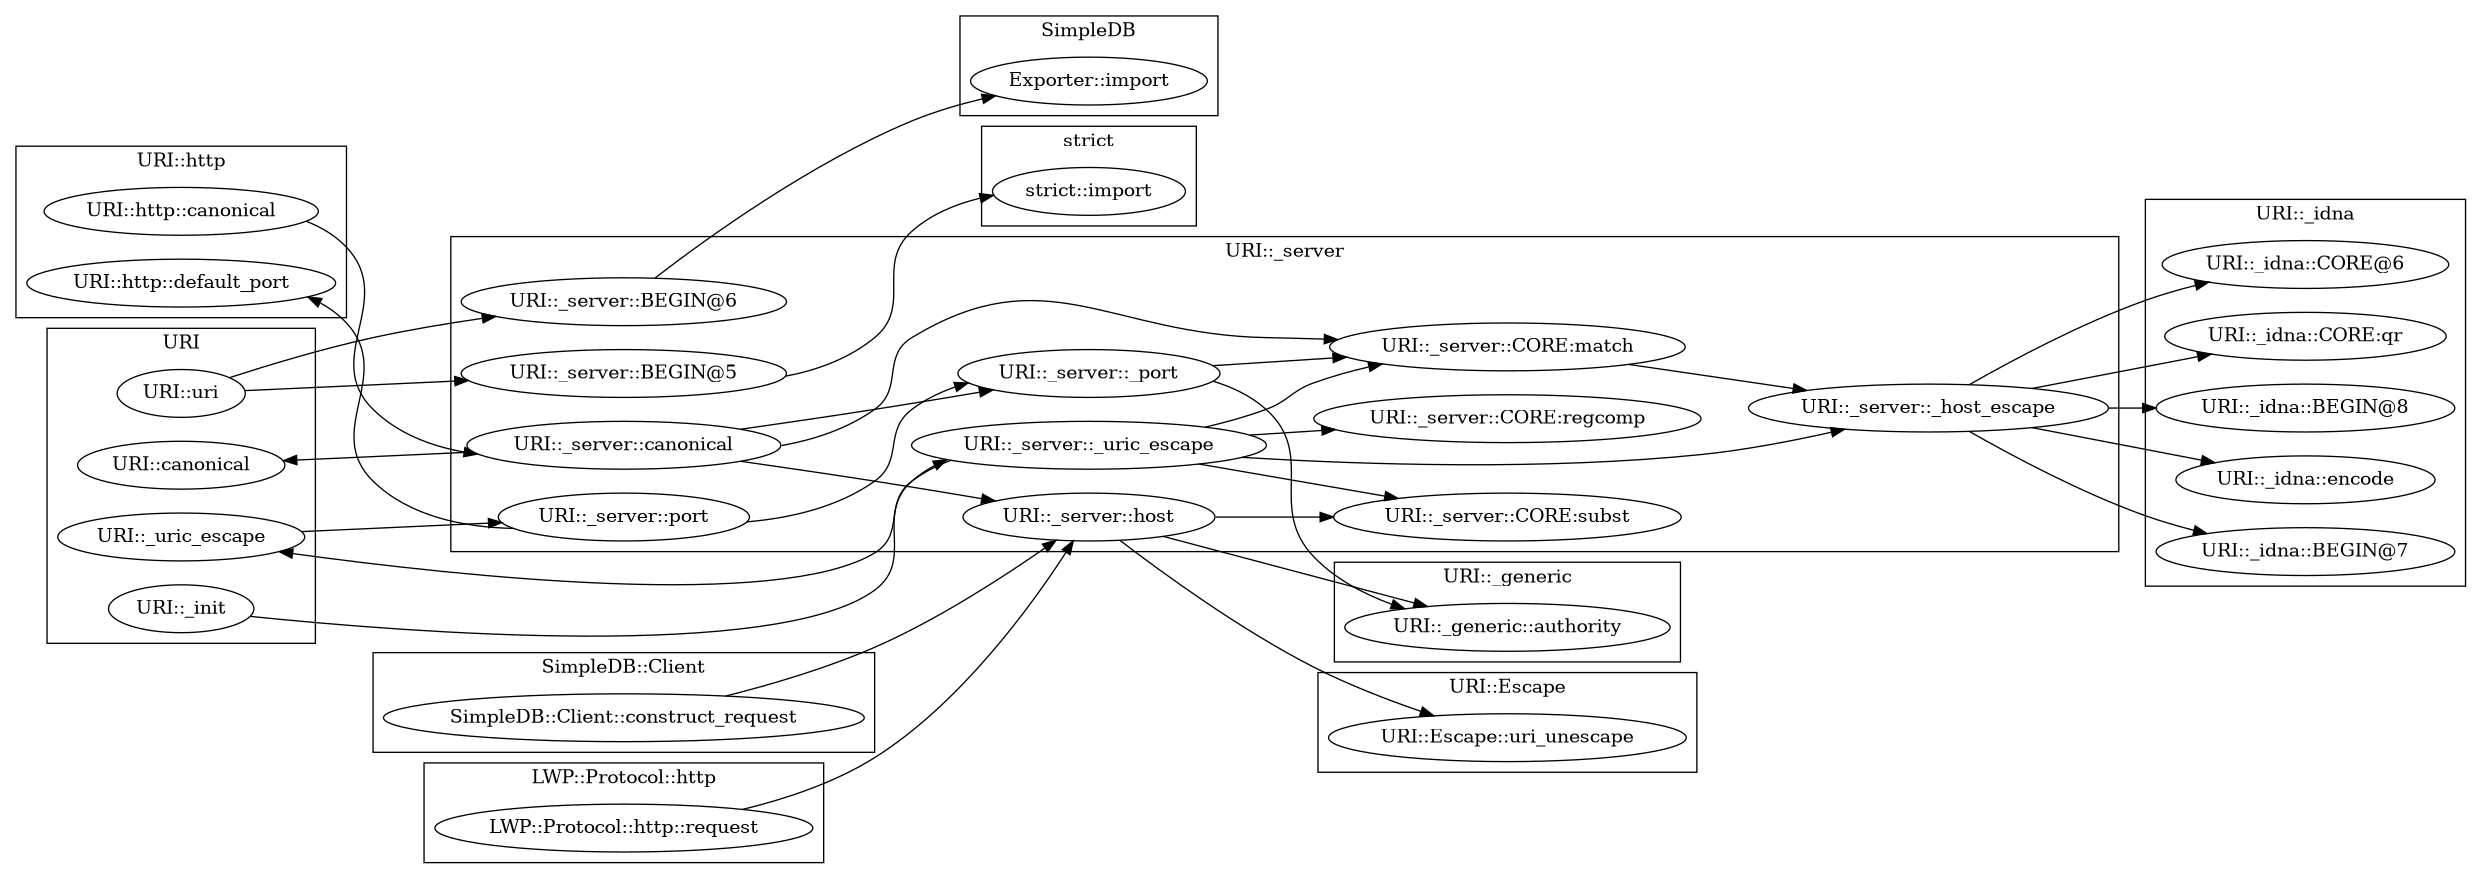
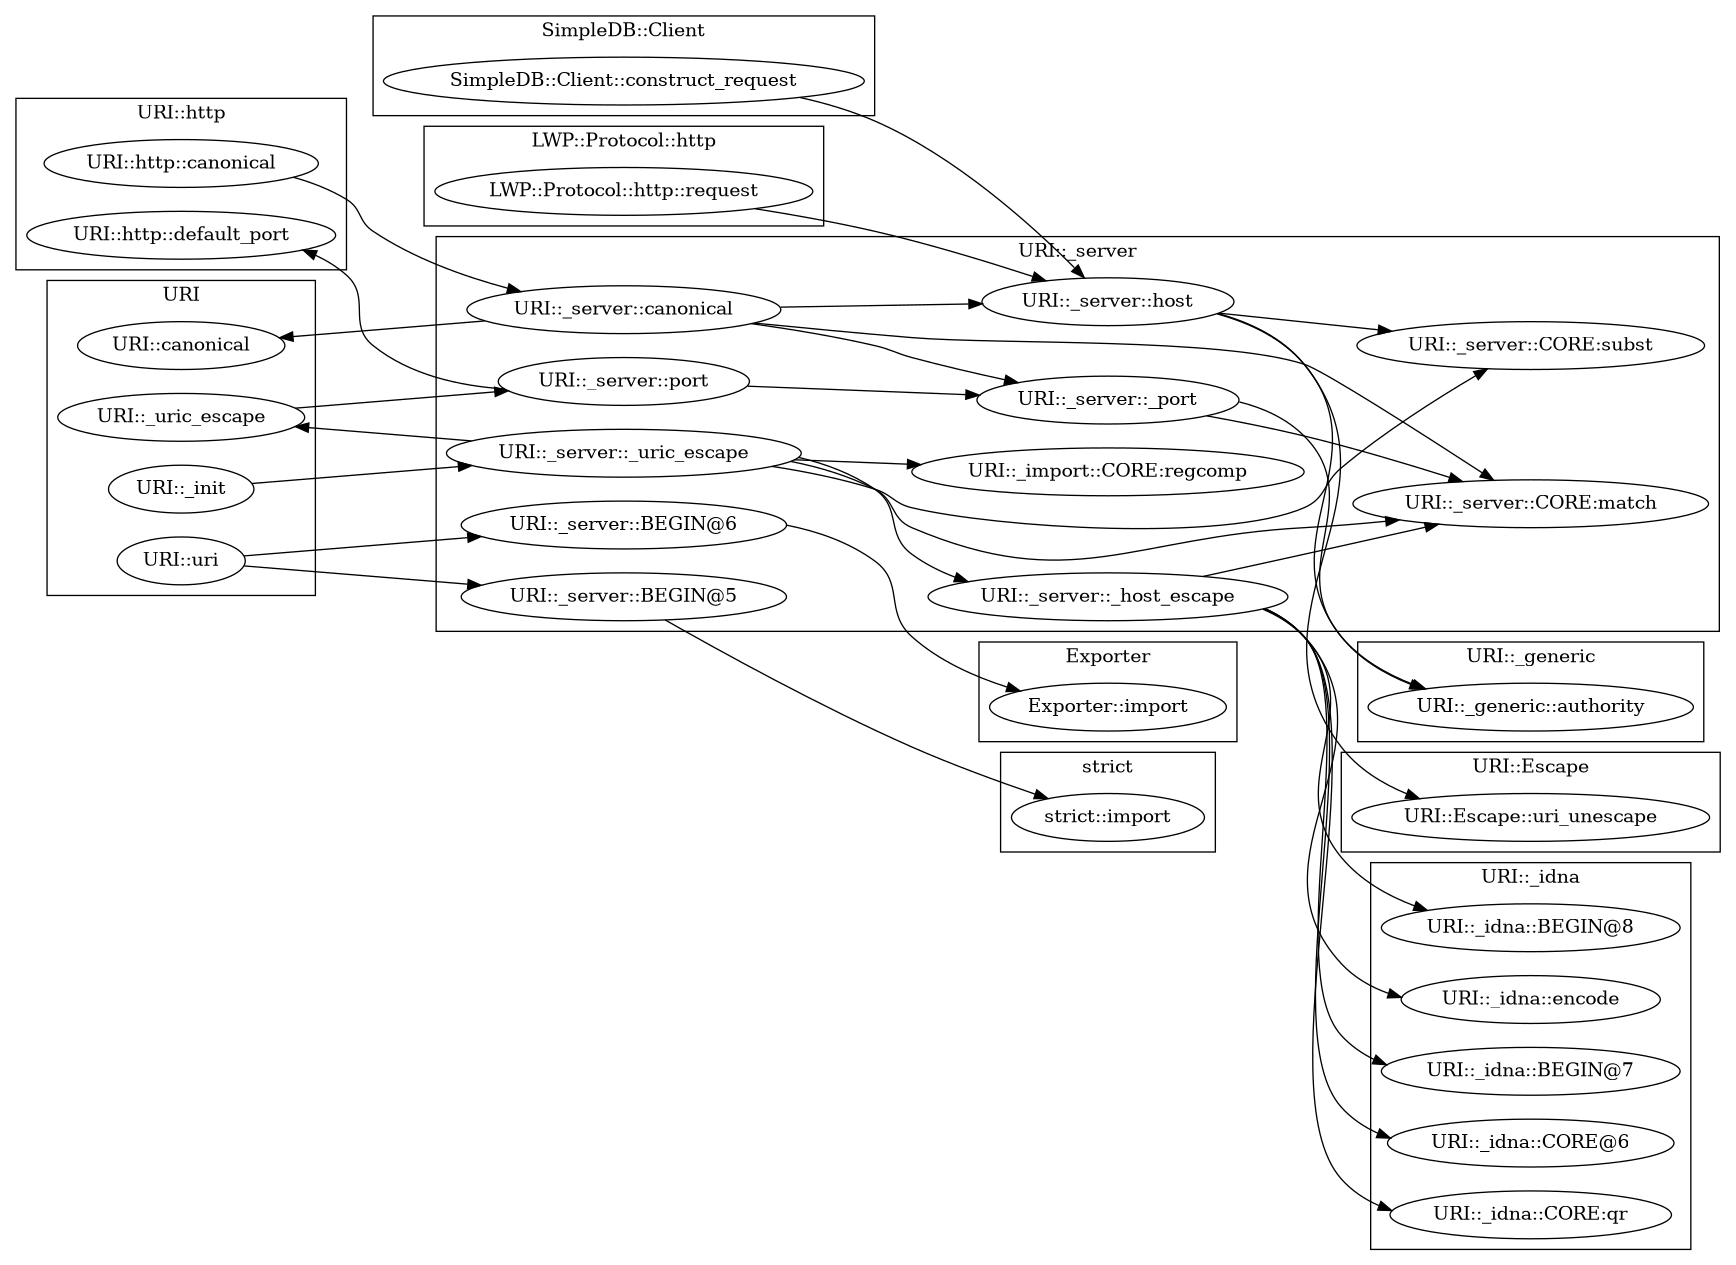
(1089, 31) -> (1108, 657)
(1711, 376) -> (1303, 554)
(1507, 419) -> (1108, 472)
